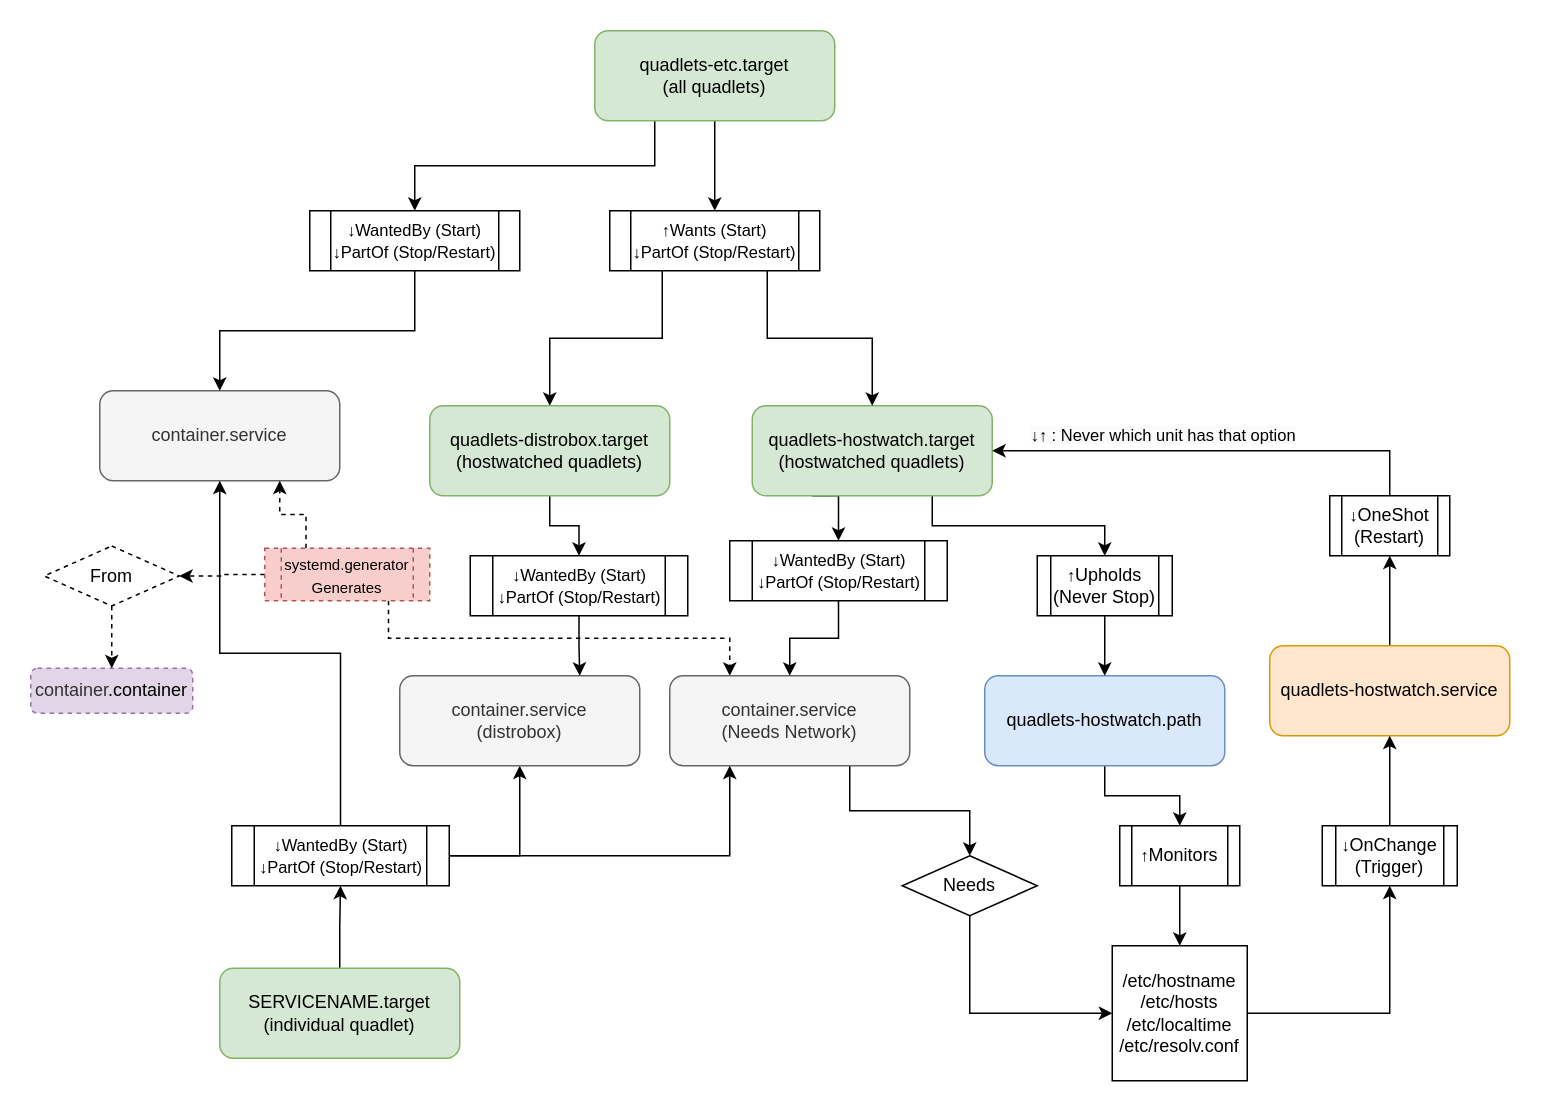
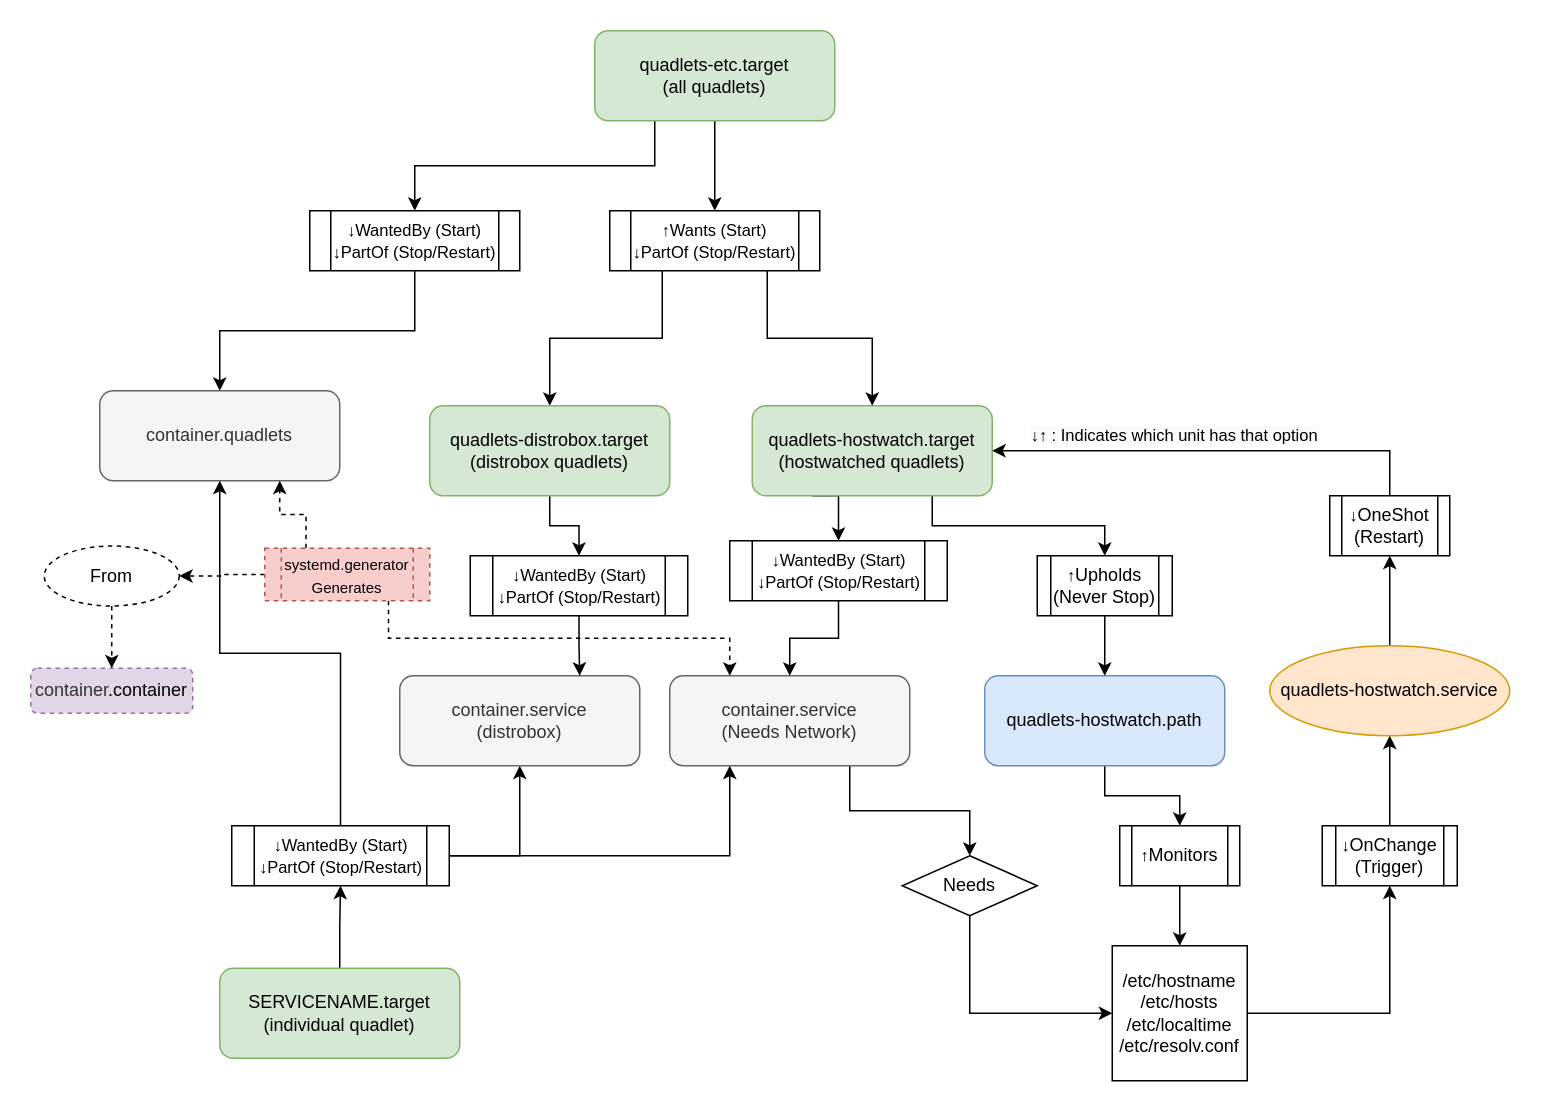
(220, 436) -> (220, 436)
(1181, 436) -> (1181, 436)
(550, 451) -> (550, 451)
(112, 576) -> (112, 576)
(1390, 691) -> (1390, 691)
